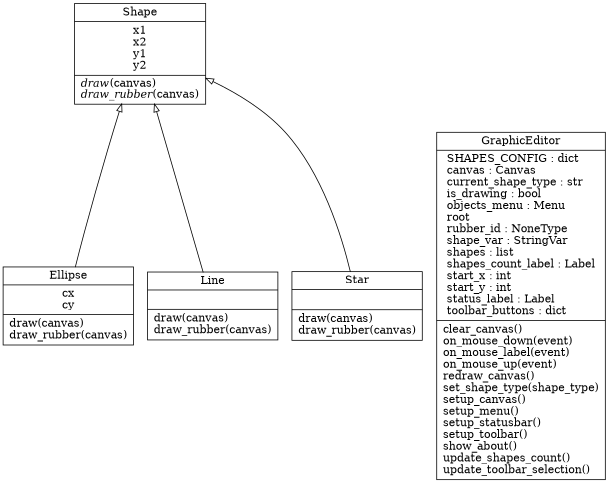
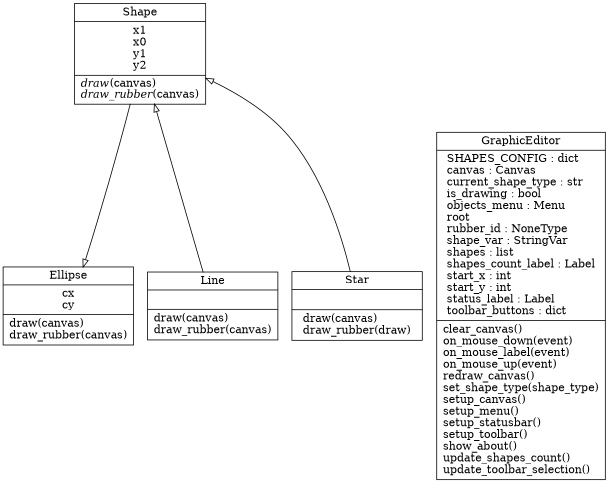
(140, 42) -> (140, 42)
(96, 189) -> (109, 182)
(357, 330) -> (357, 330)
